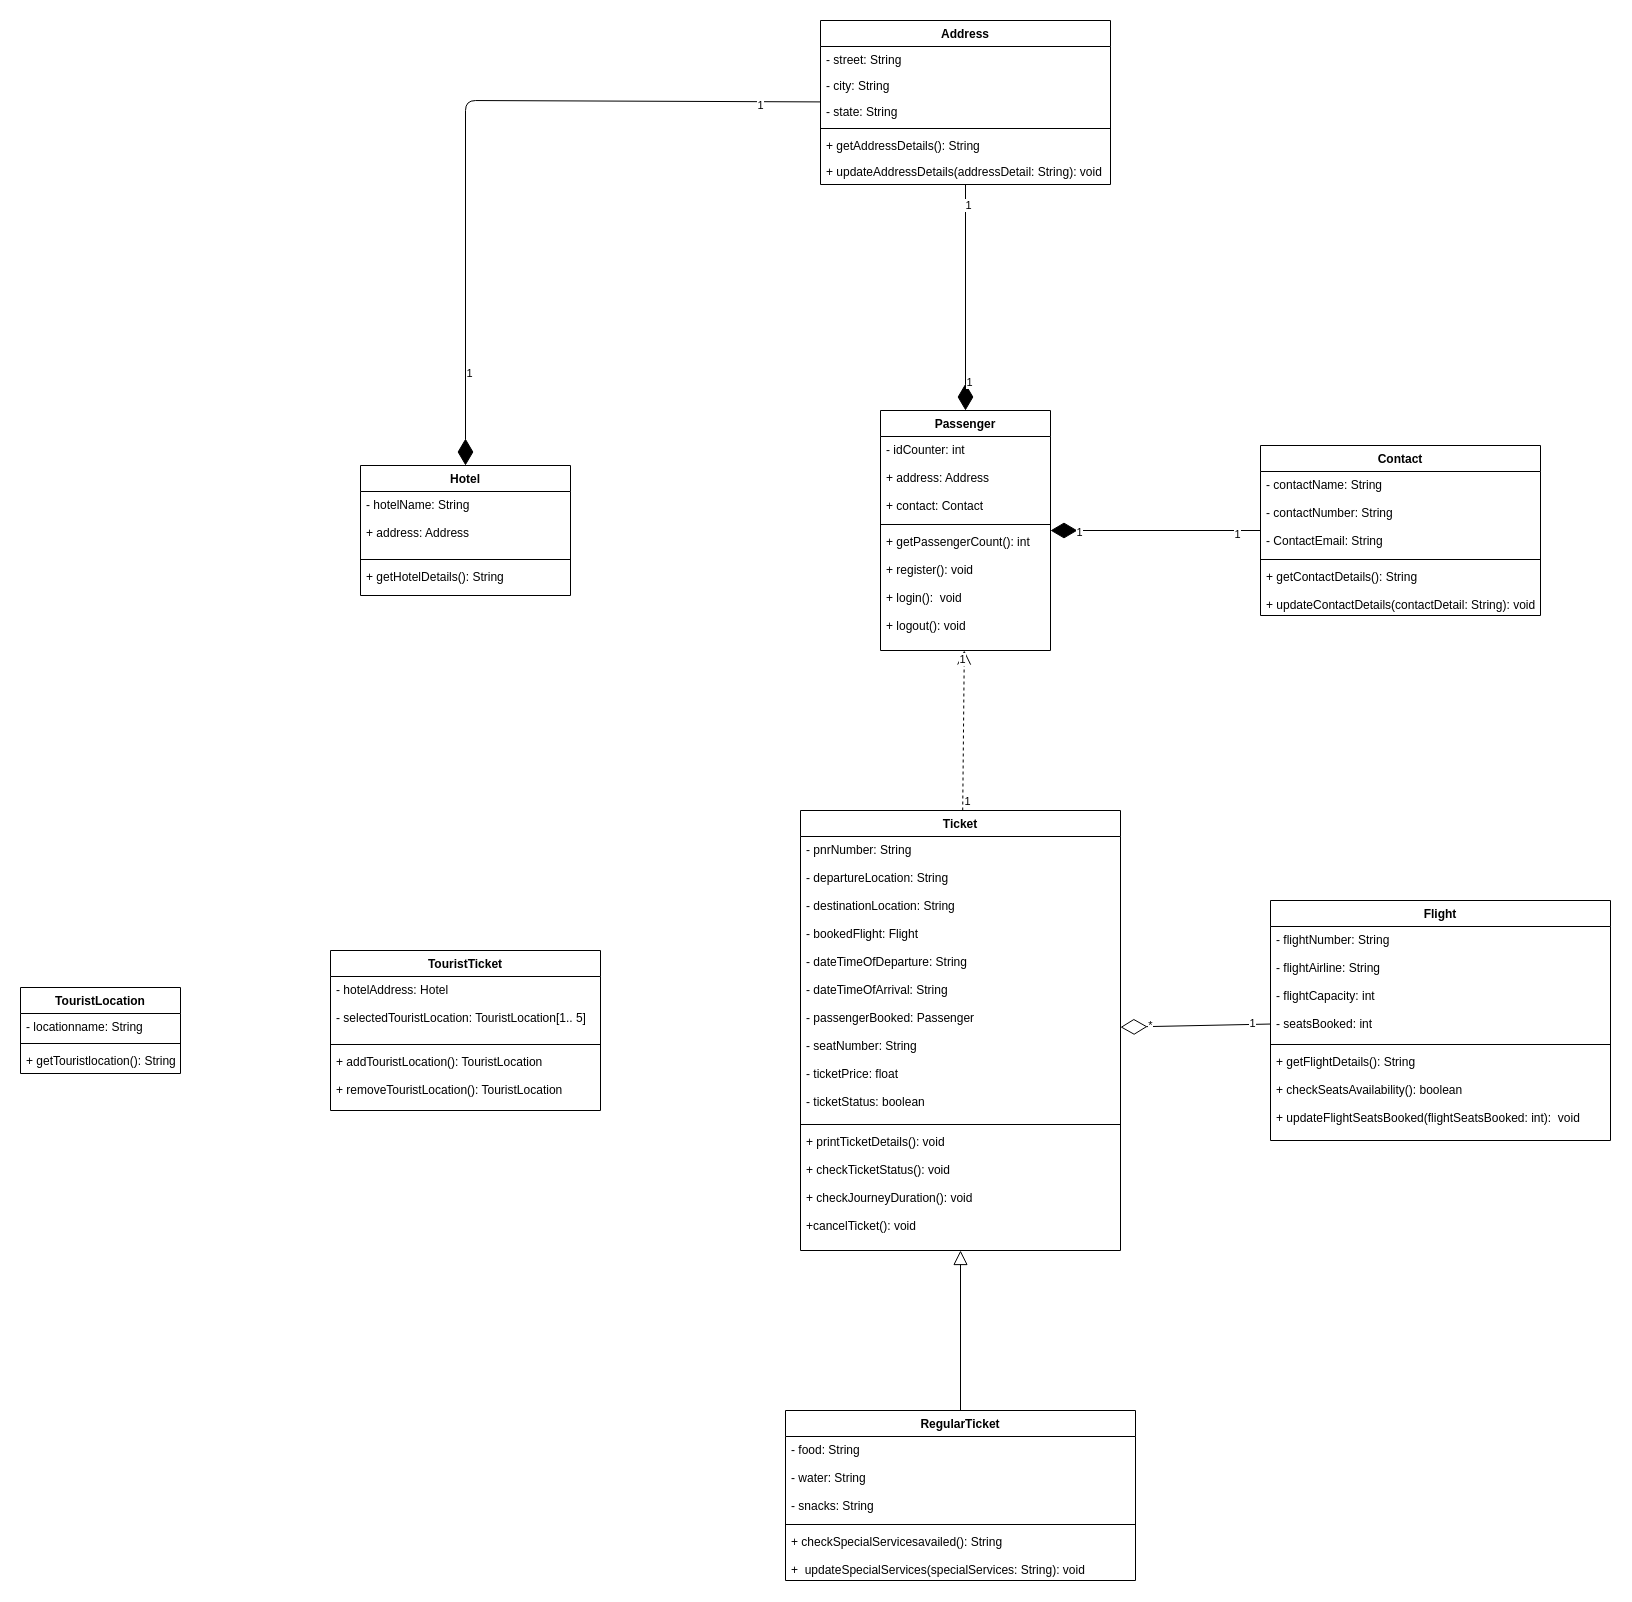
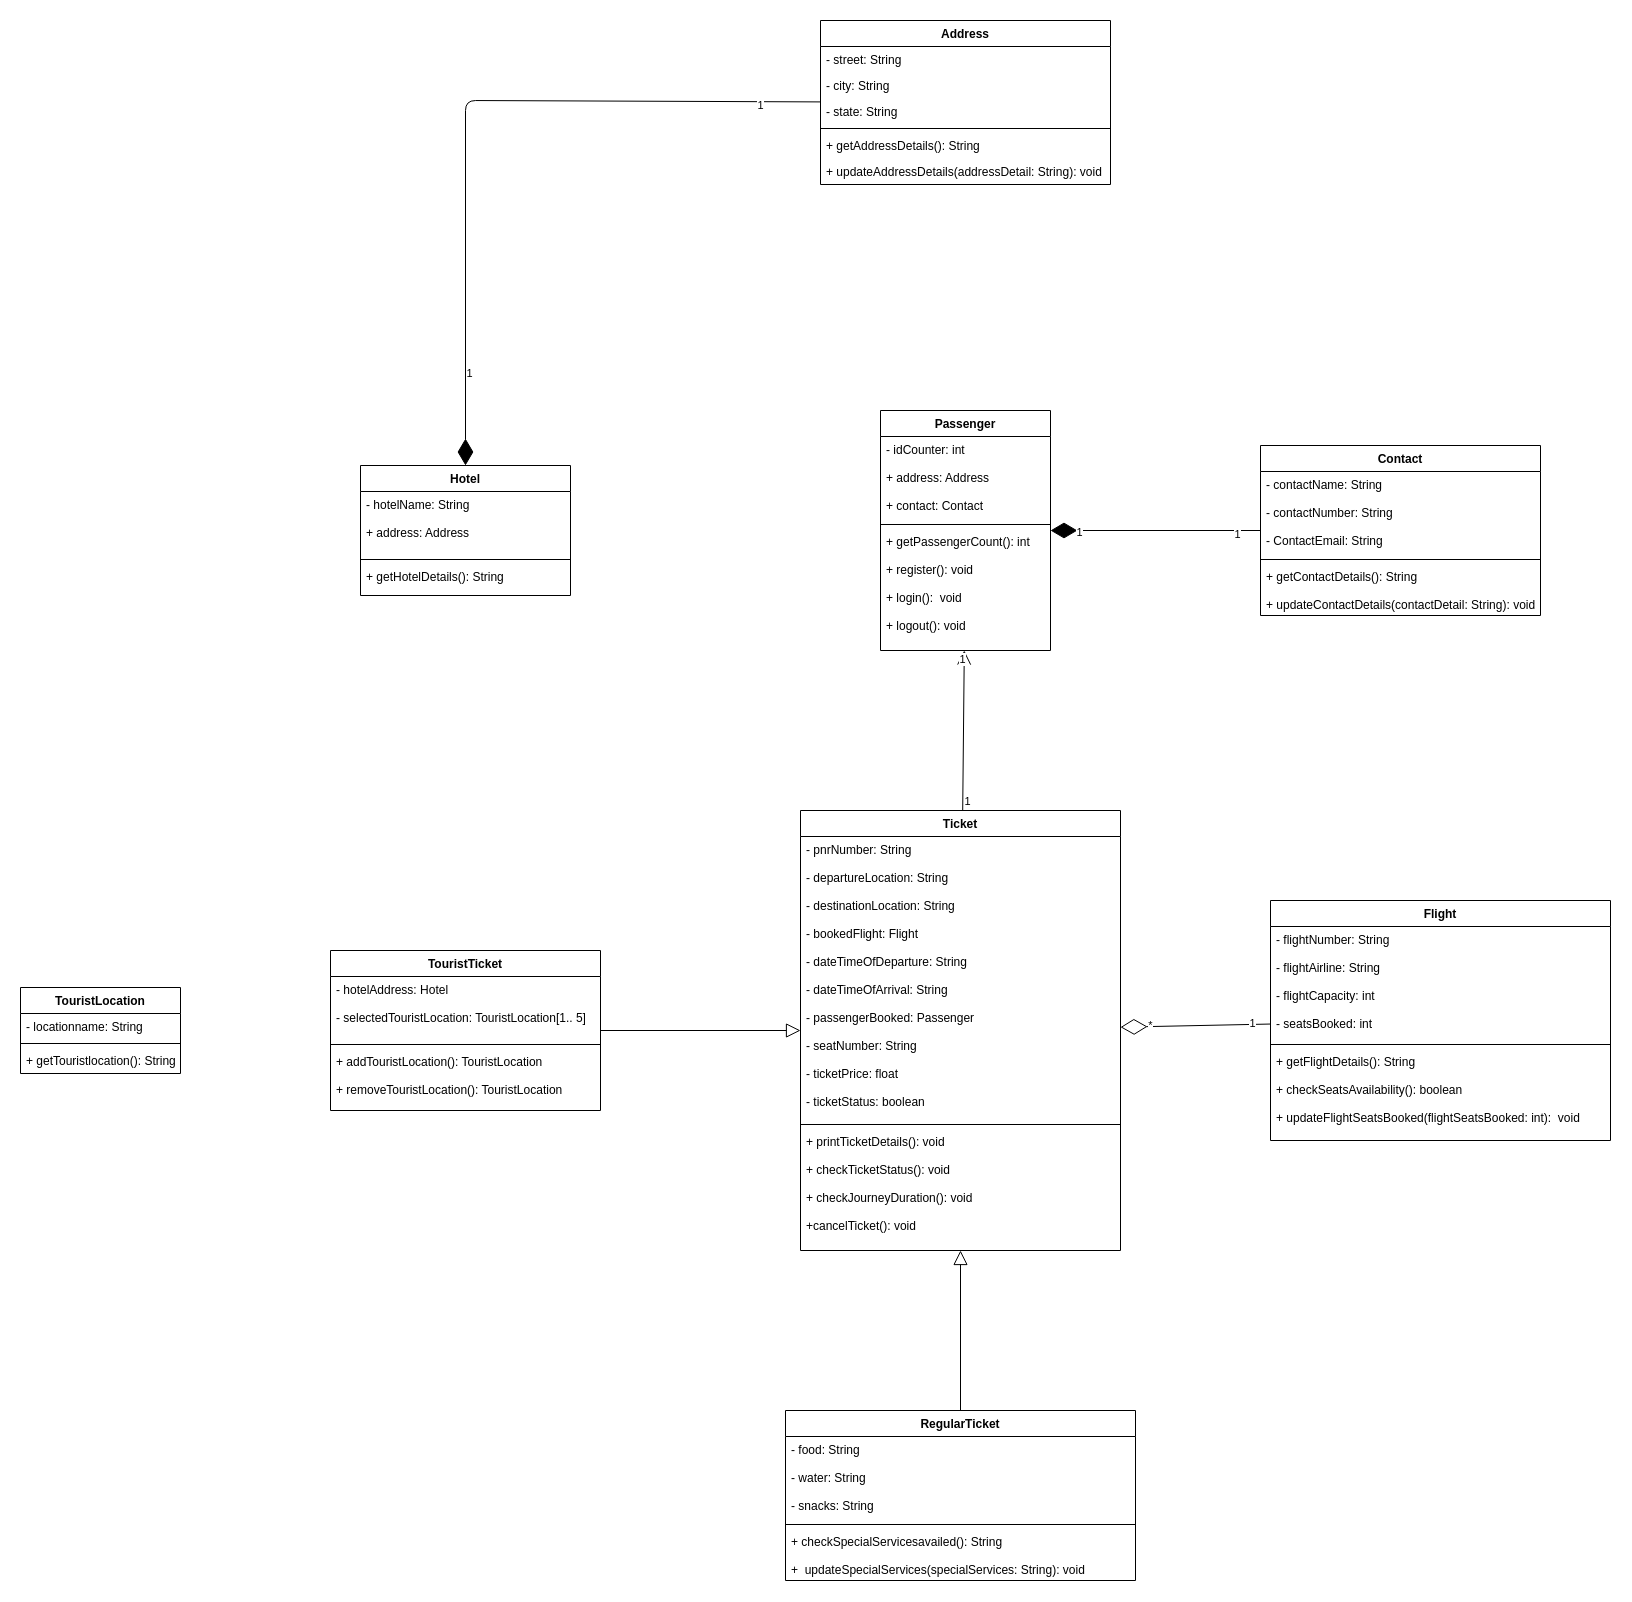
(966, 285) -> none
(963, 737) -> (963, 737)
none -> (694, 1031)
